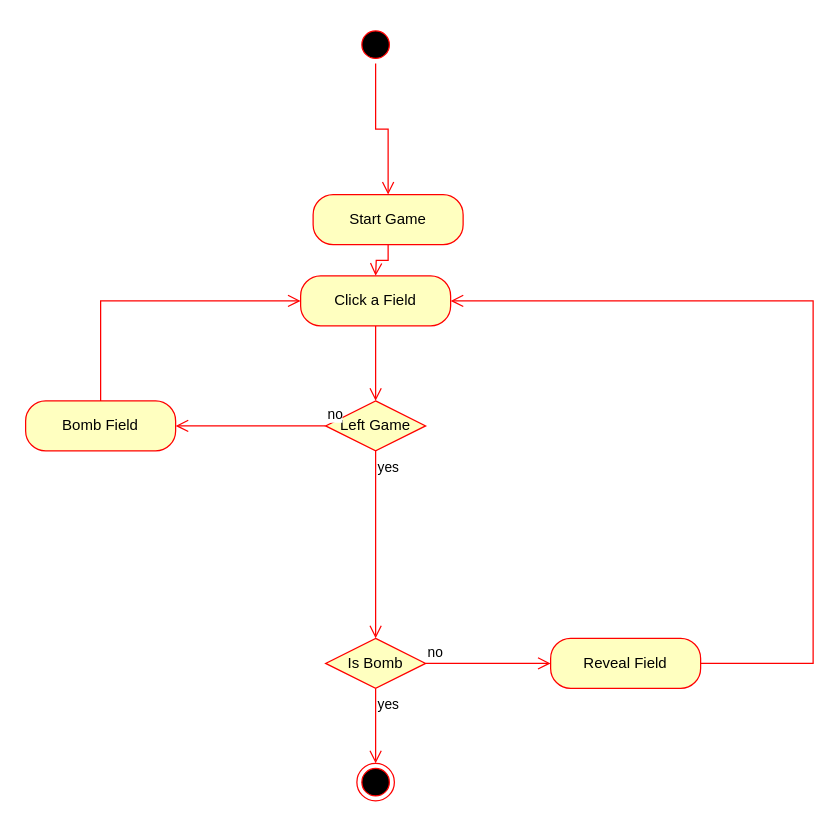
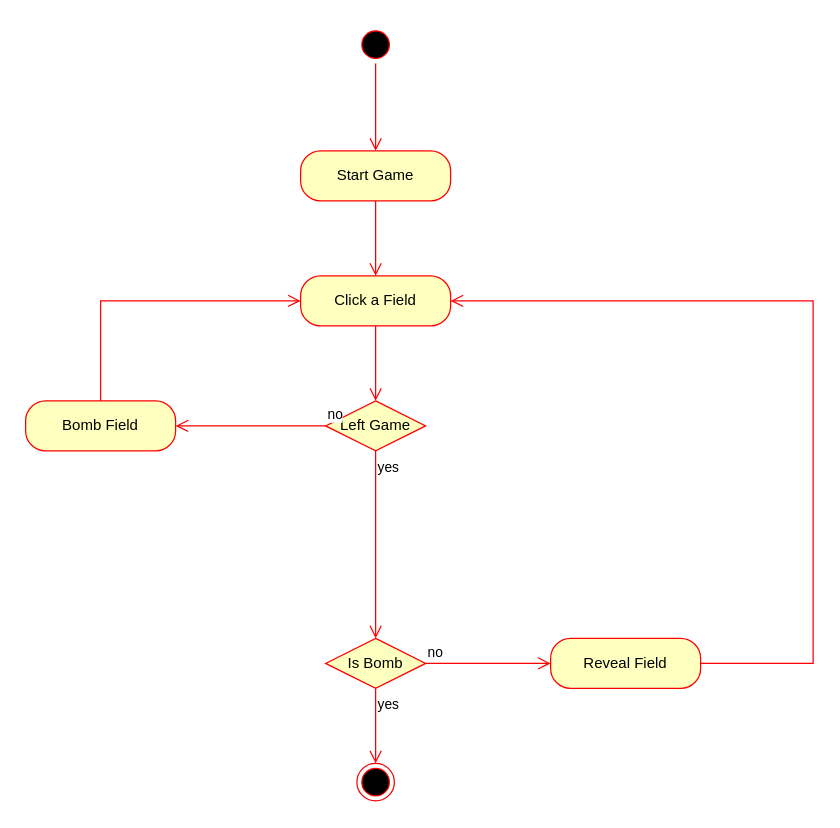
(388, 219) -> (376, 176)
